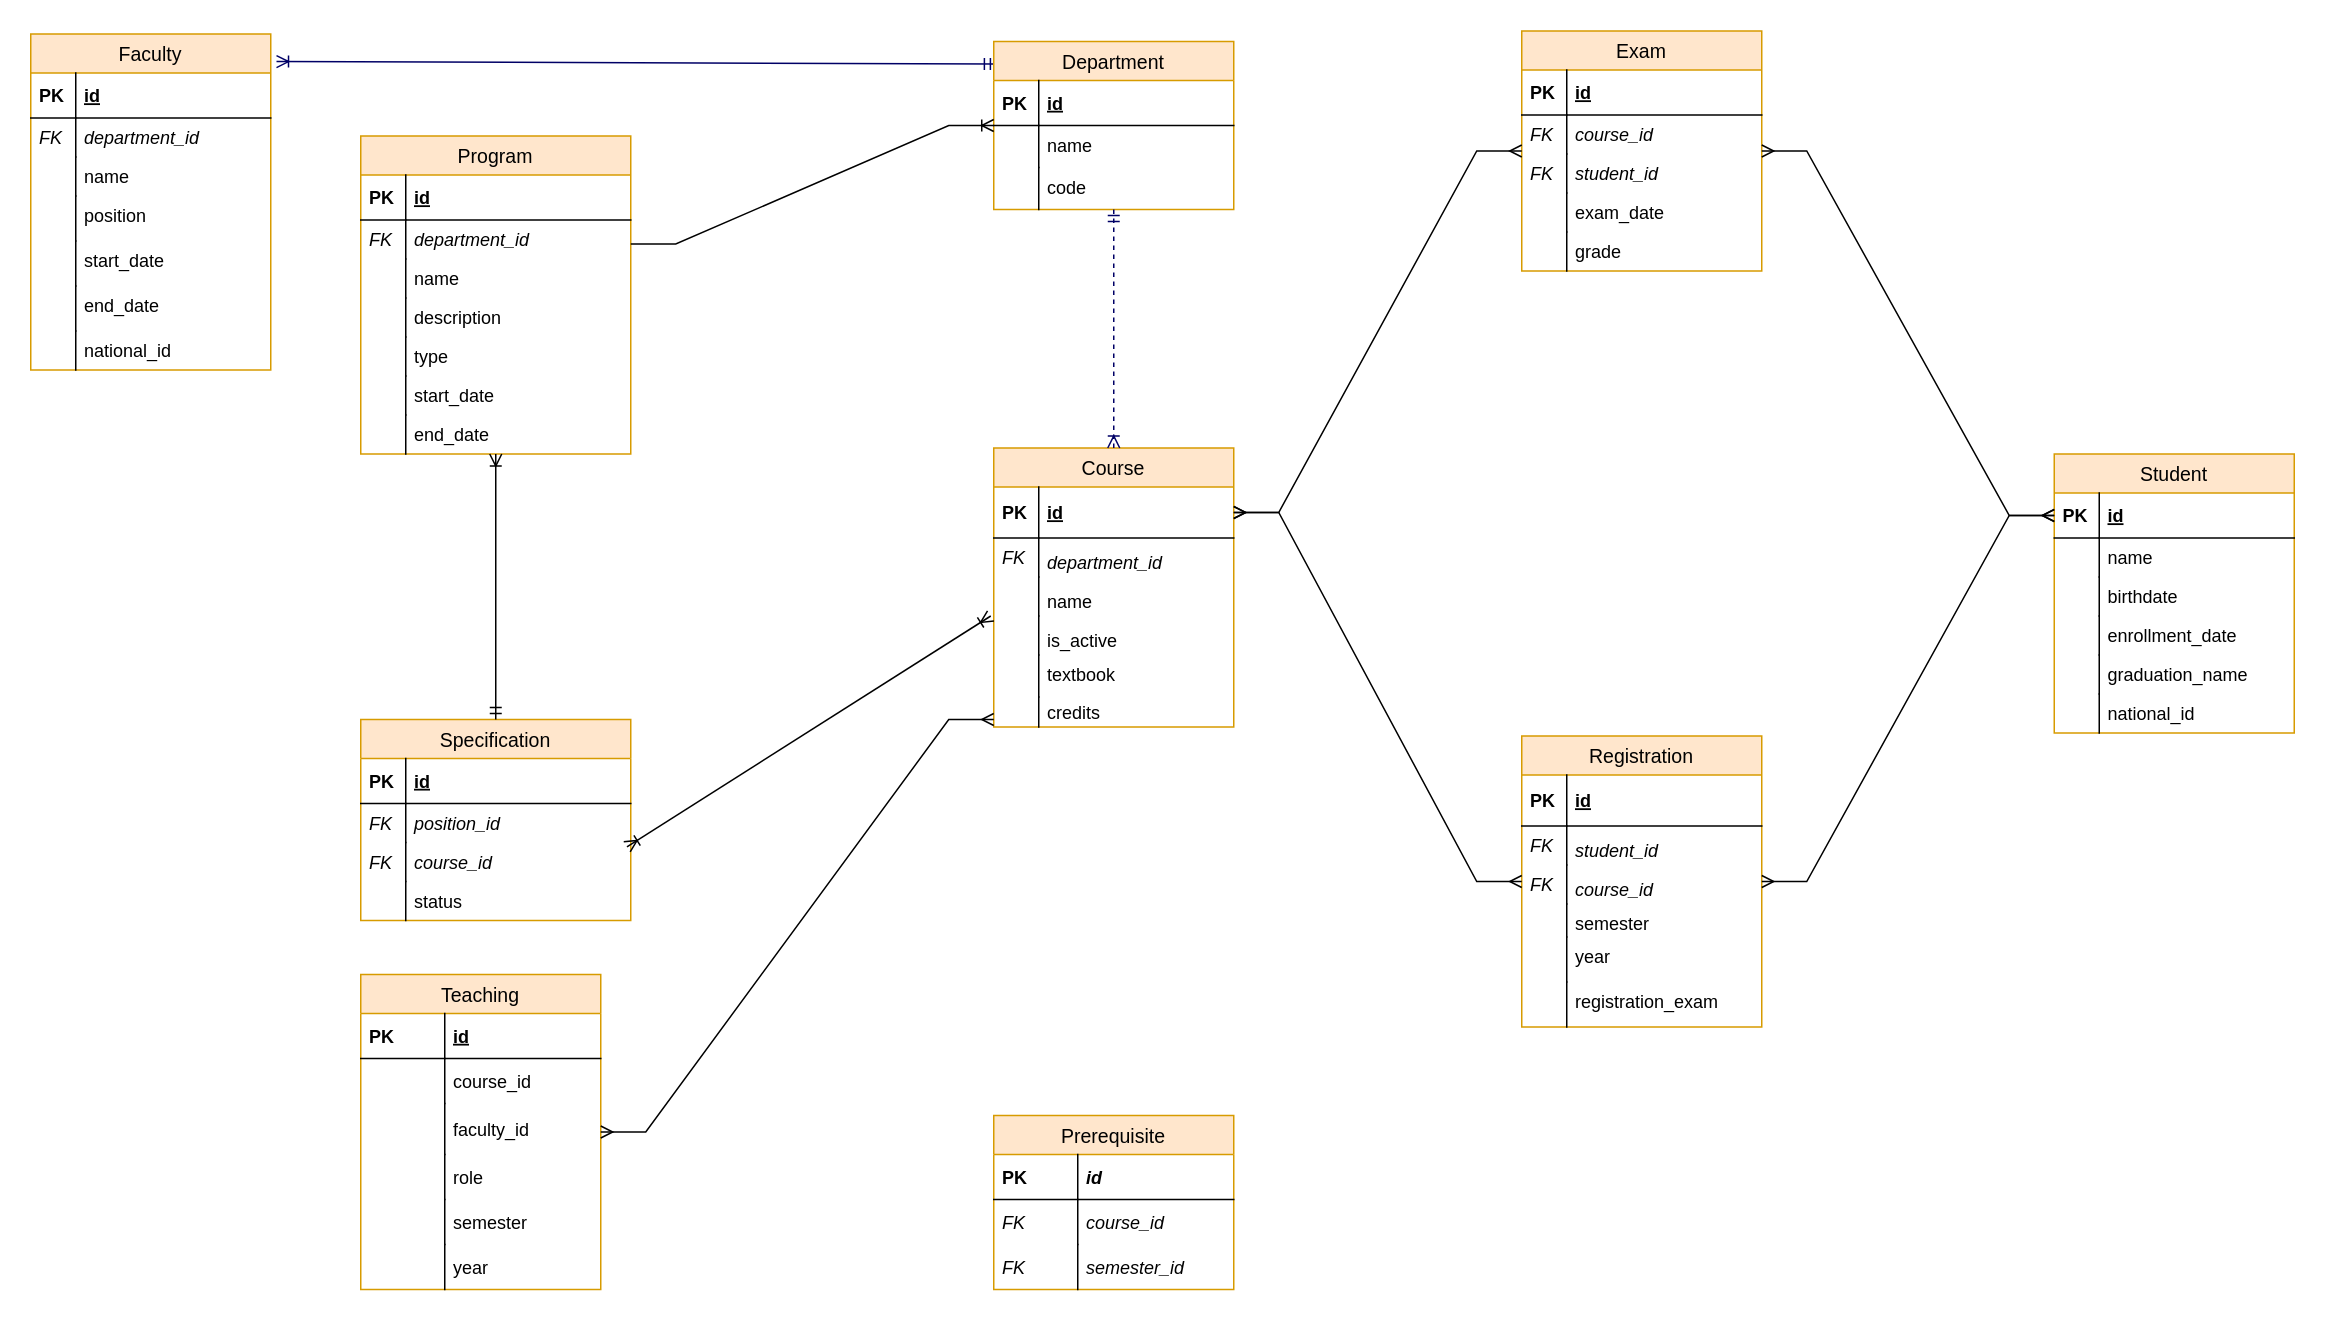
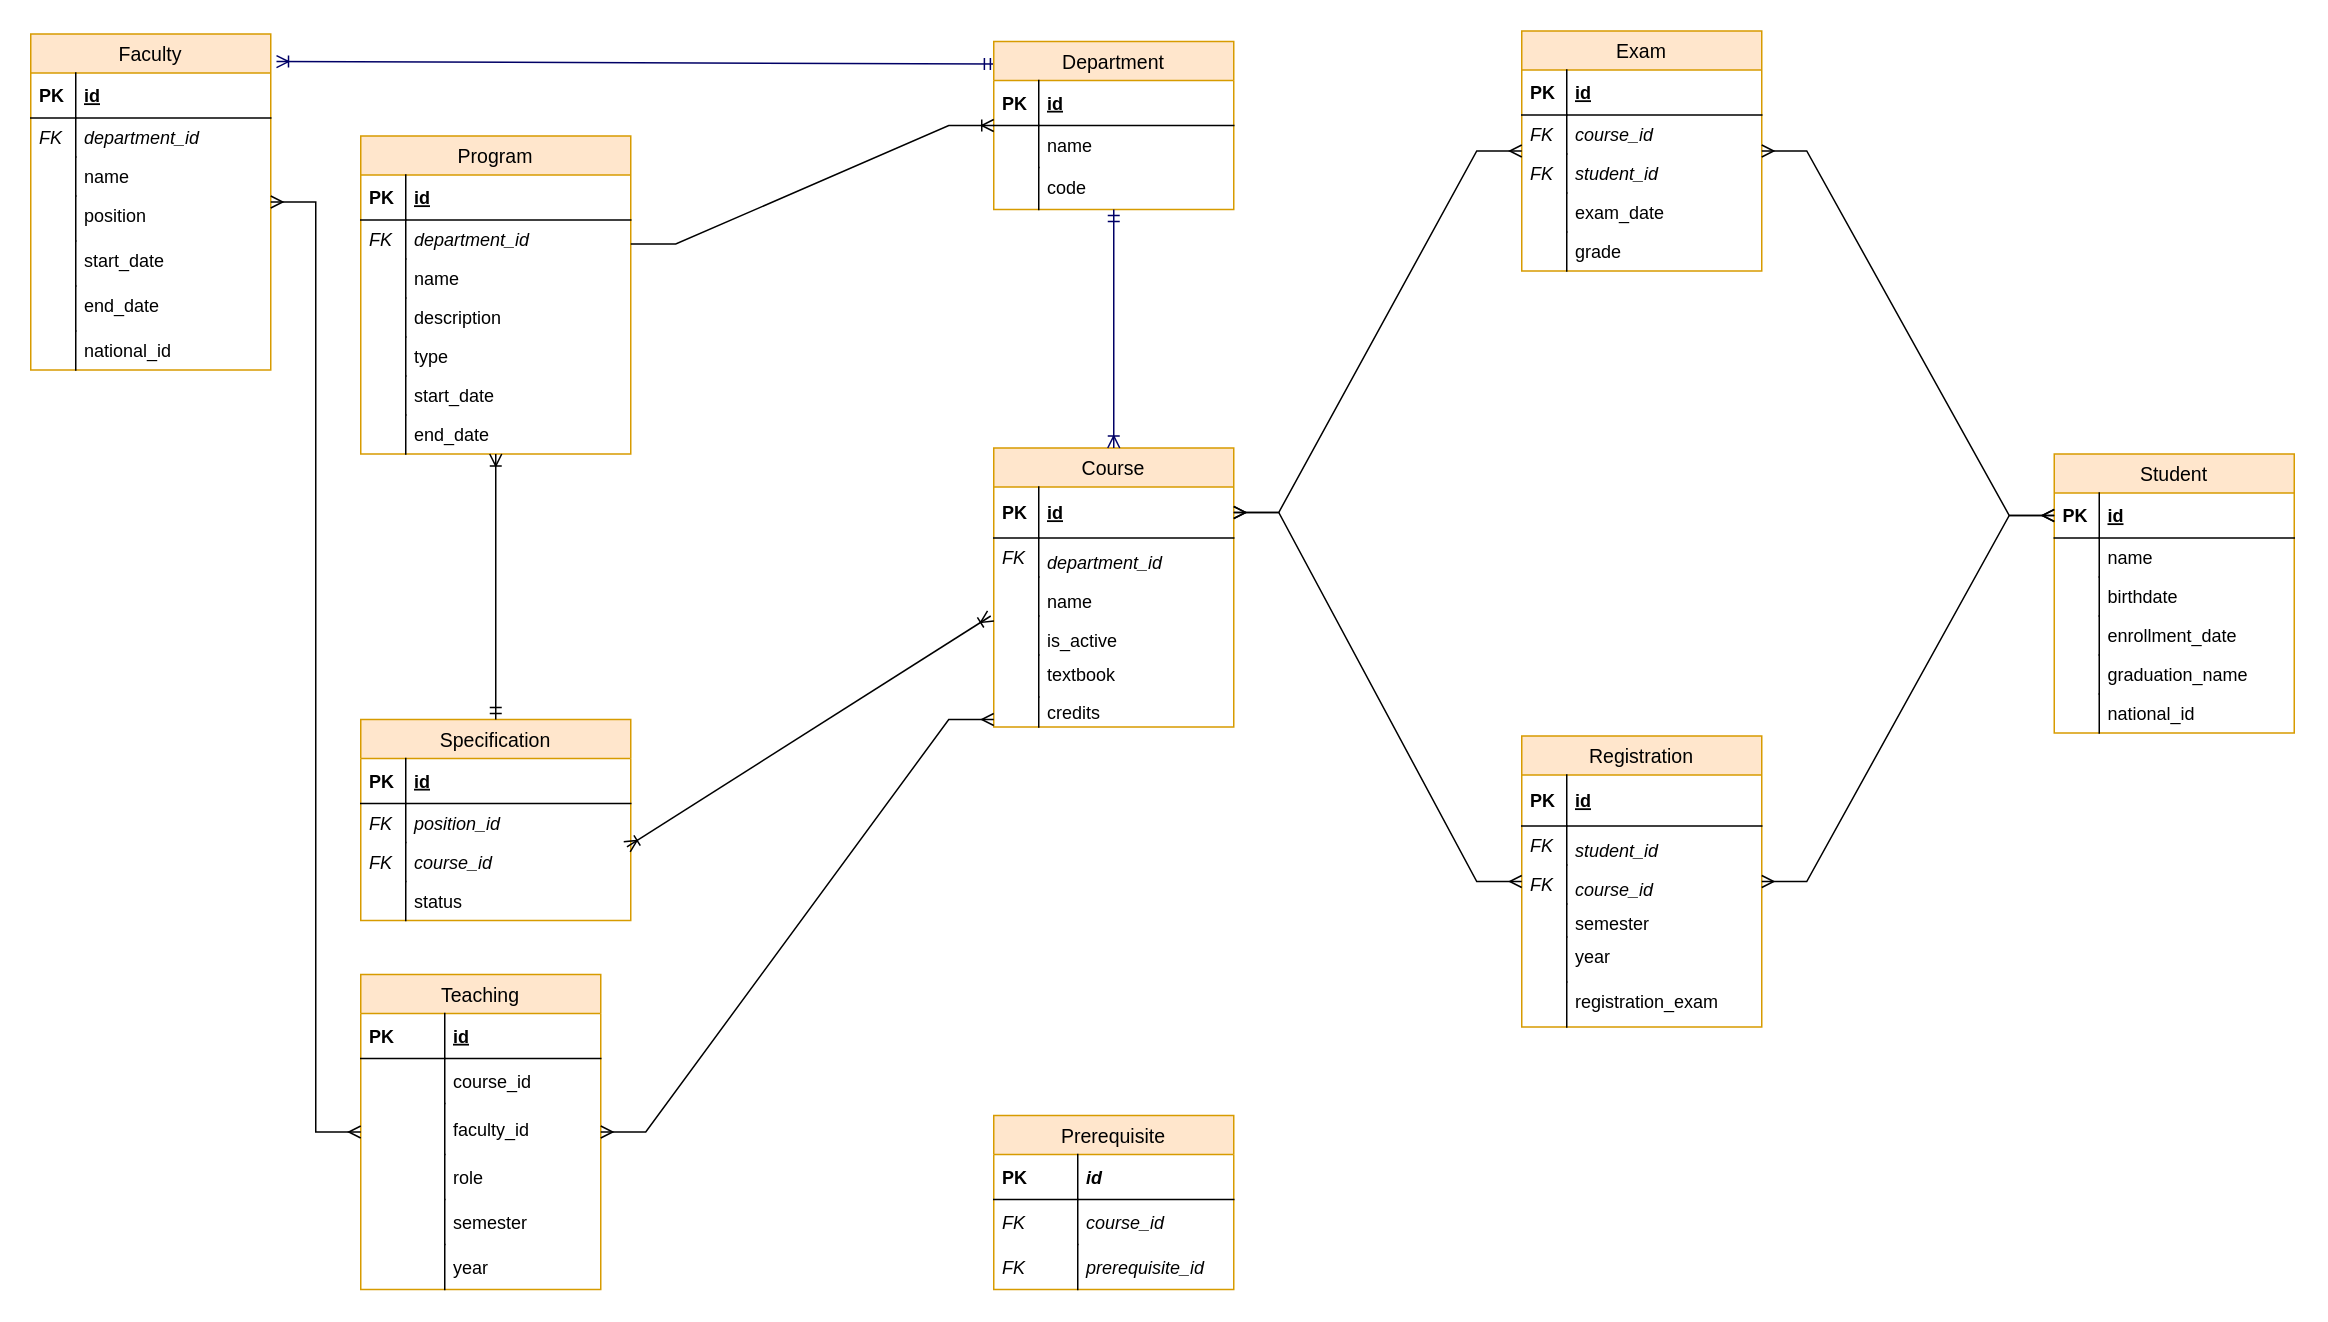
(1114, 327) -> (1114, 327)
none -> (316, 668)
(1139, 1268) -> (1155, 1268)
